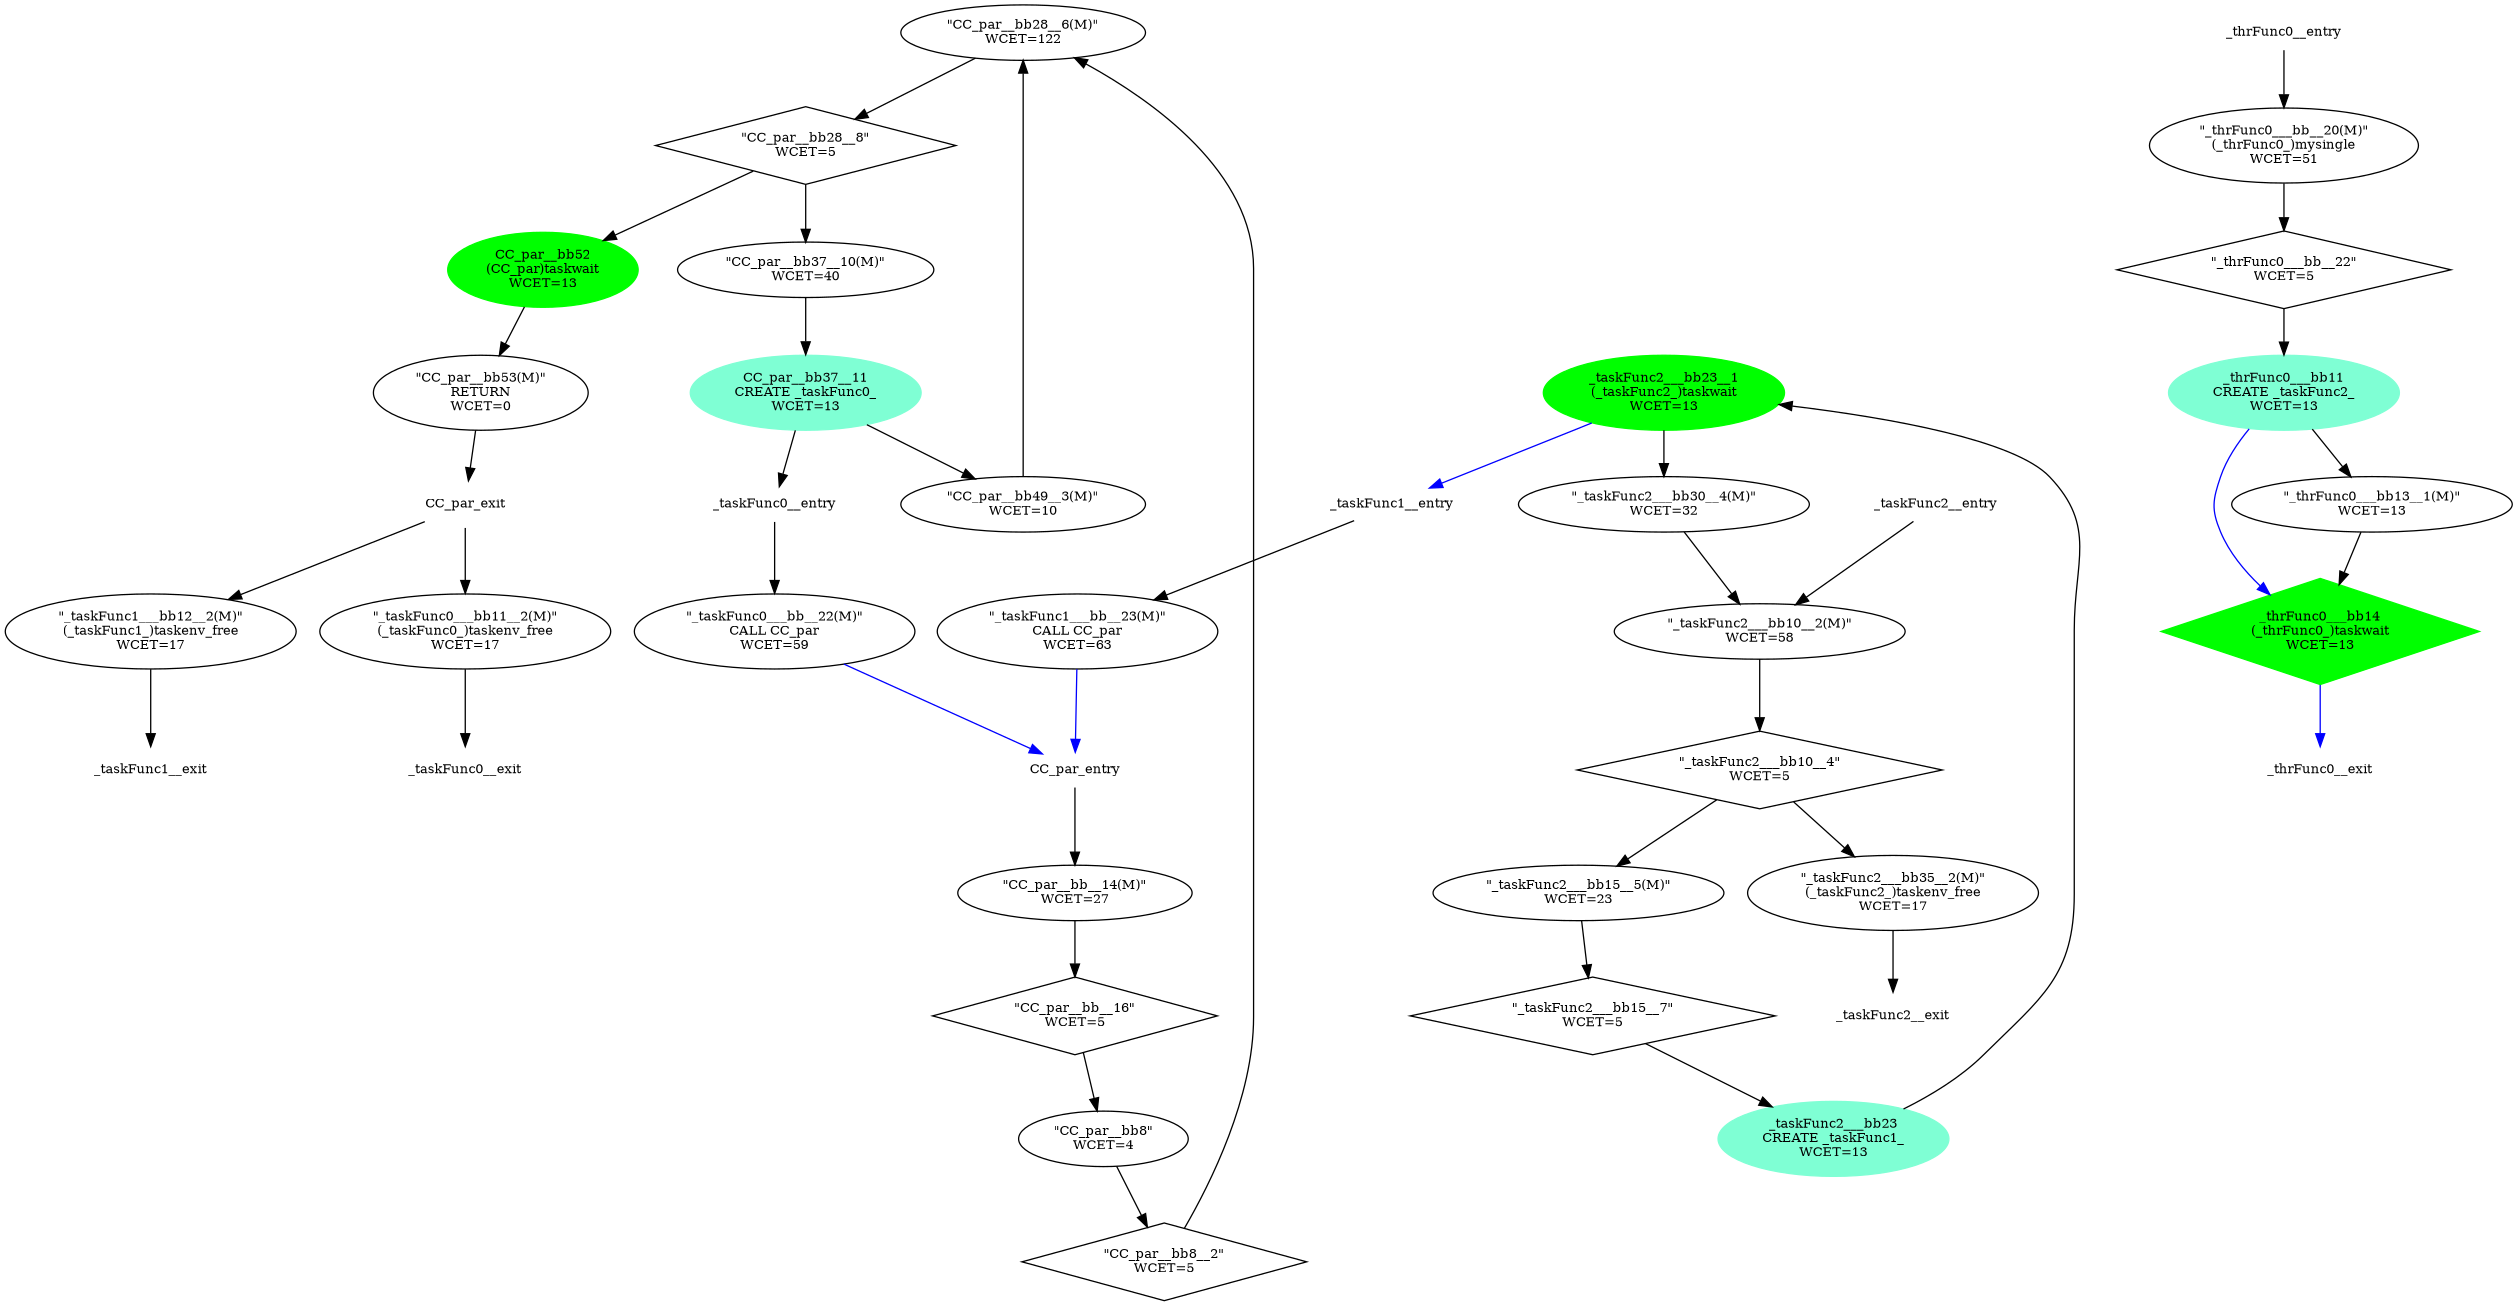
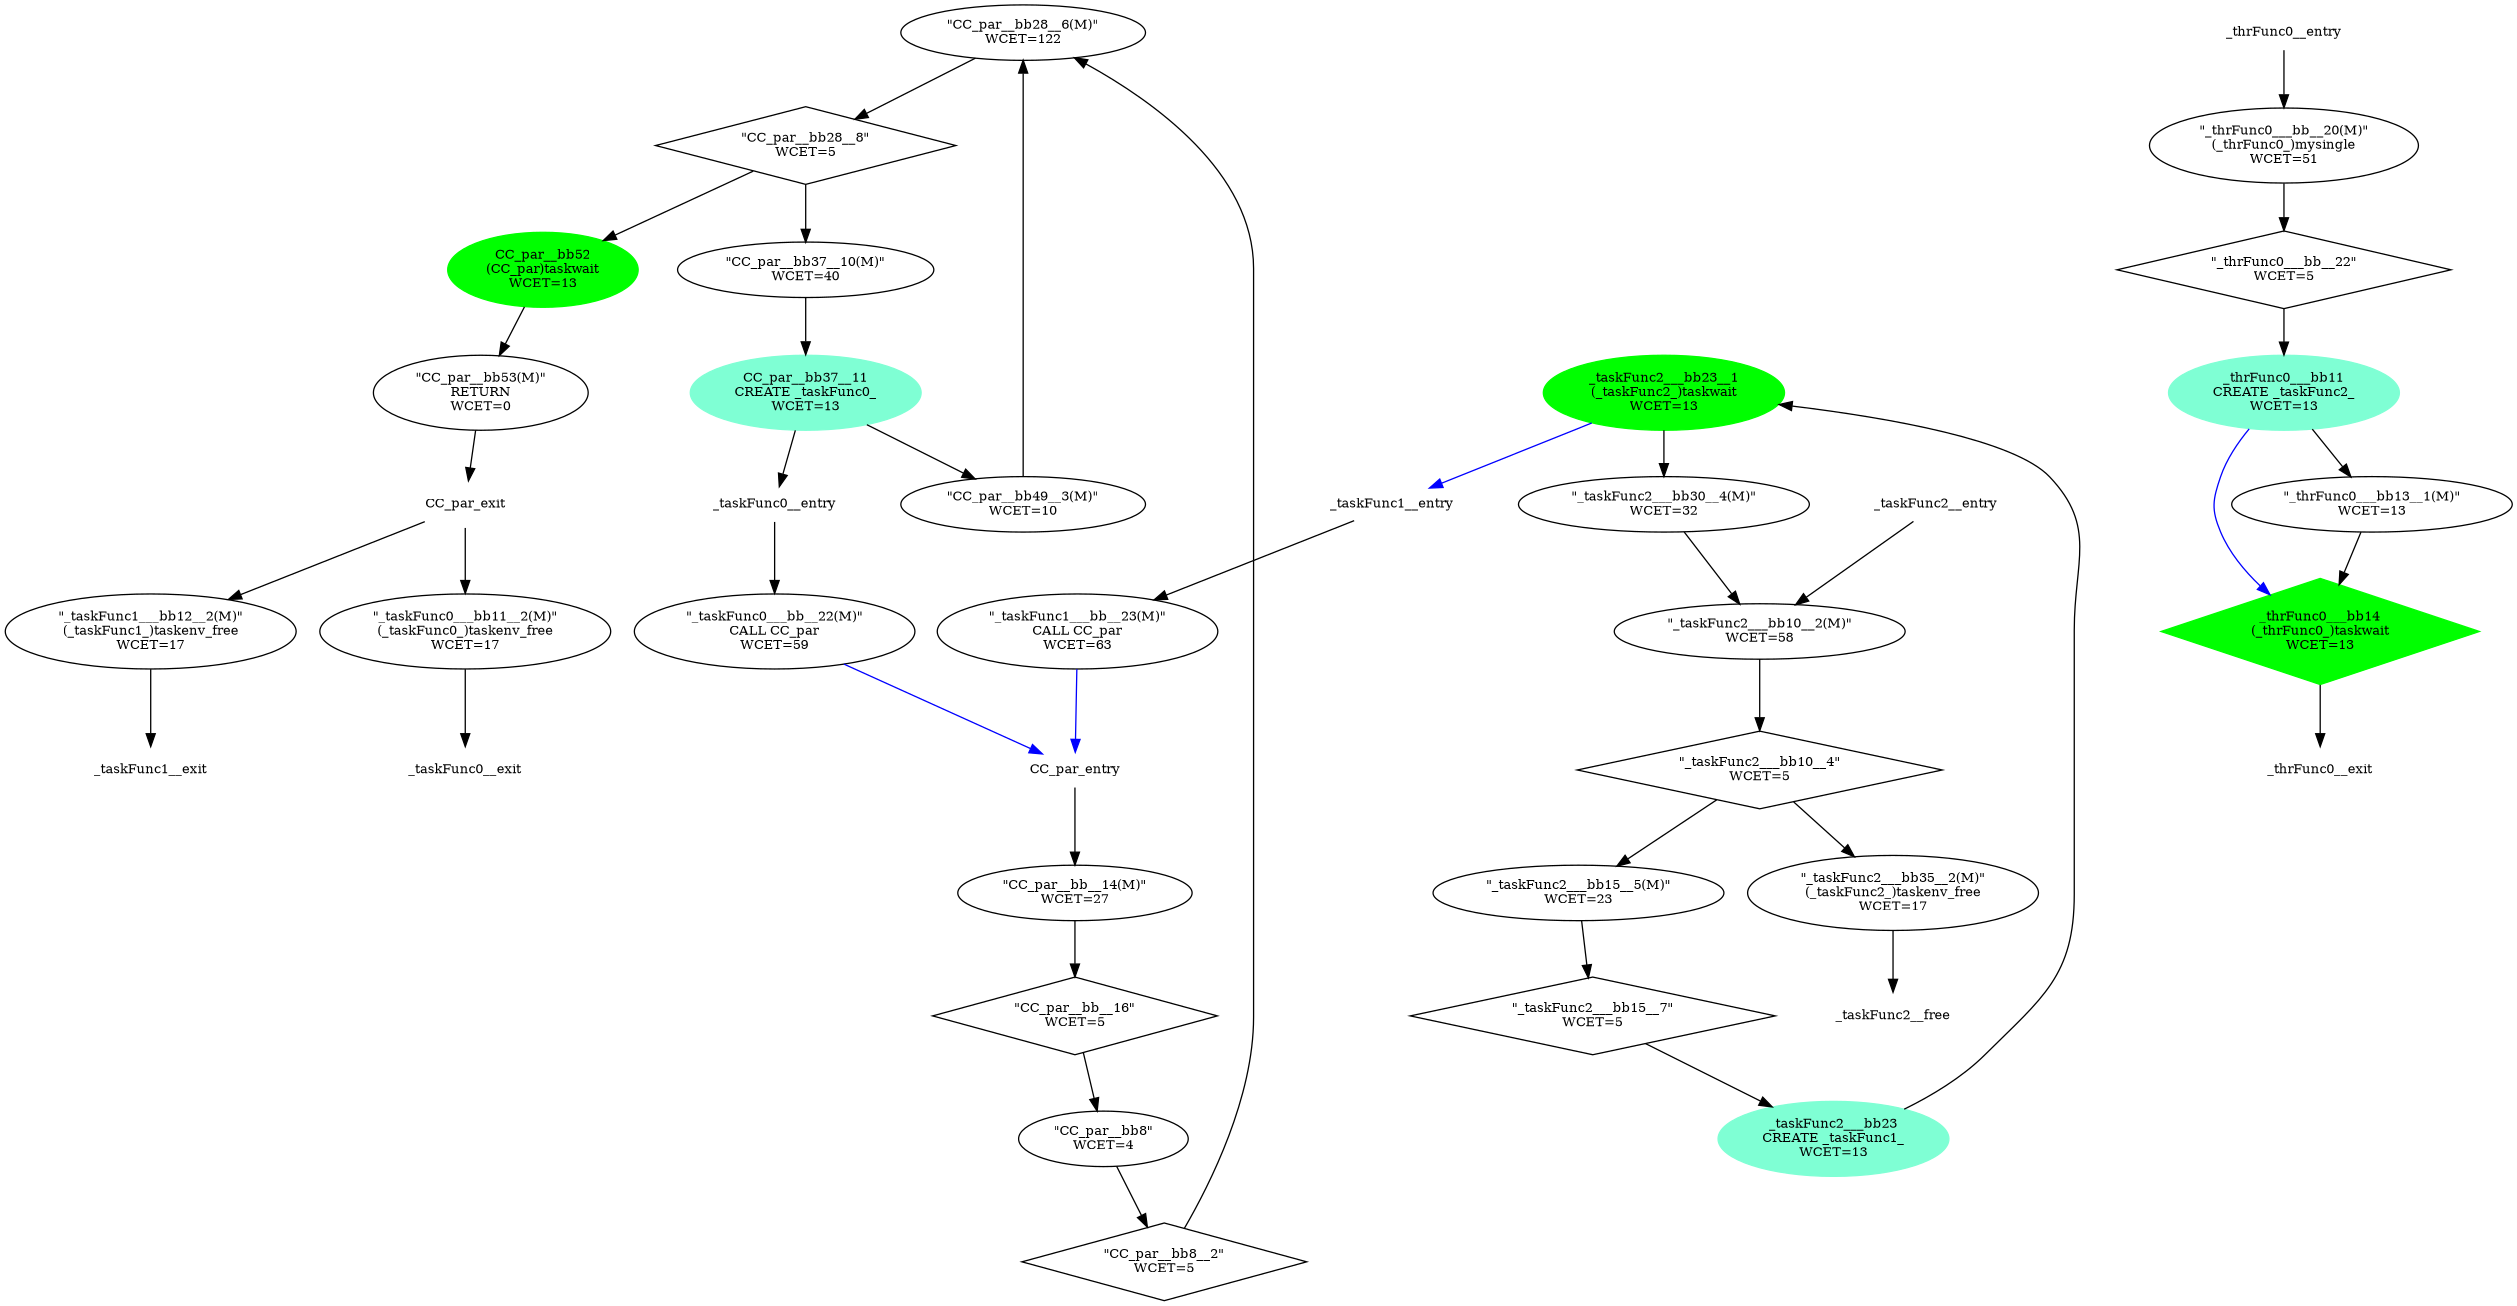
(2320, 709) -> (2320, 709)
(1893, 1016) -> (1893, 1016)
